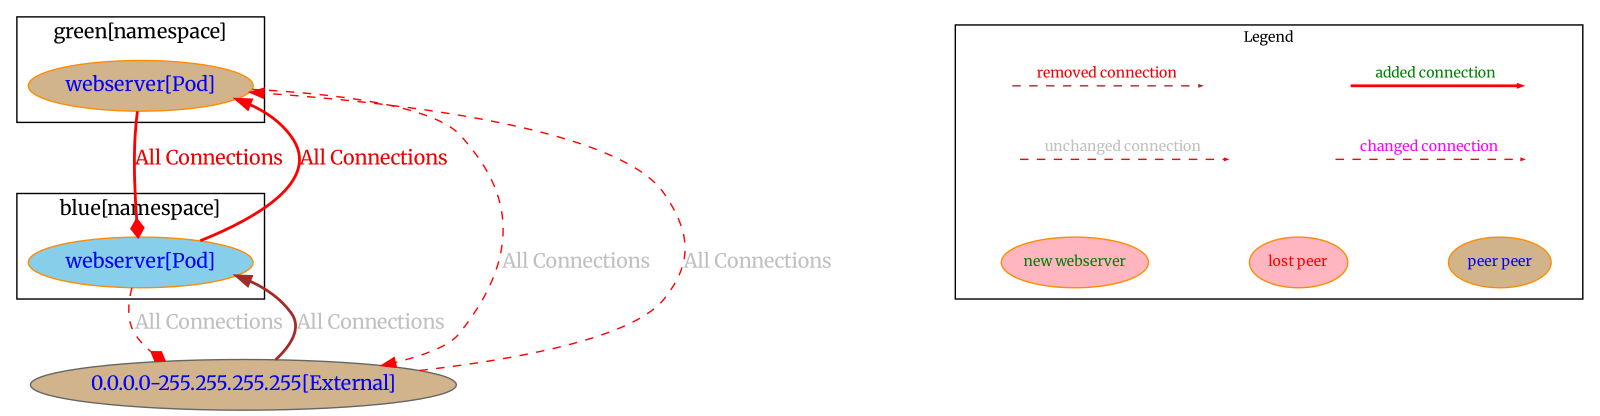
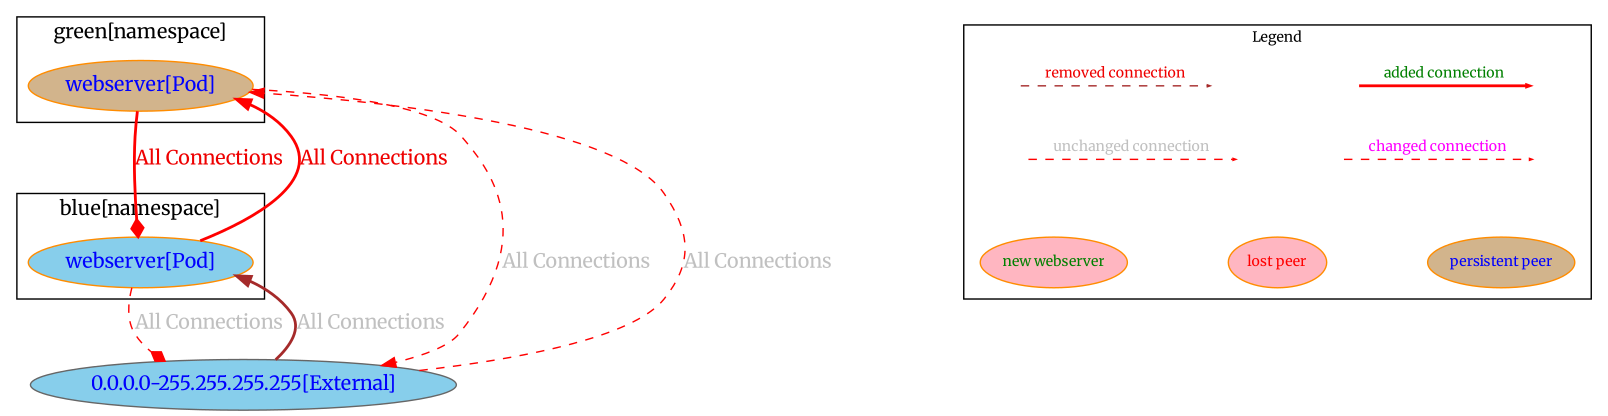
(1500, 262) -> (1501, 262)
(243, 385) -> (243, 385)
